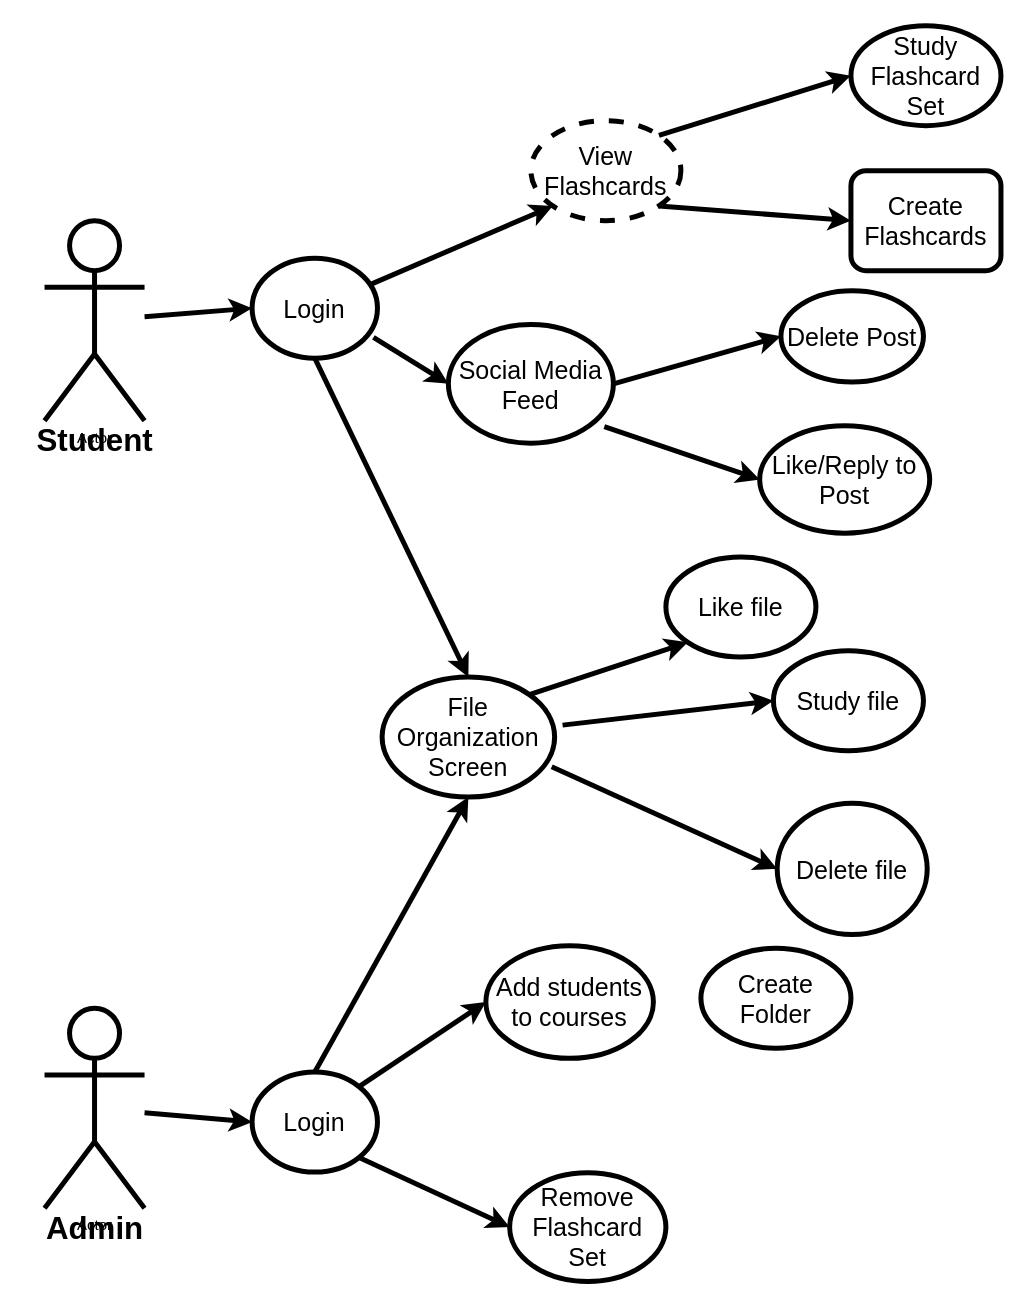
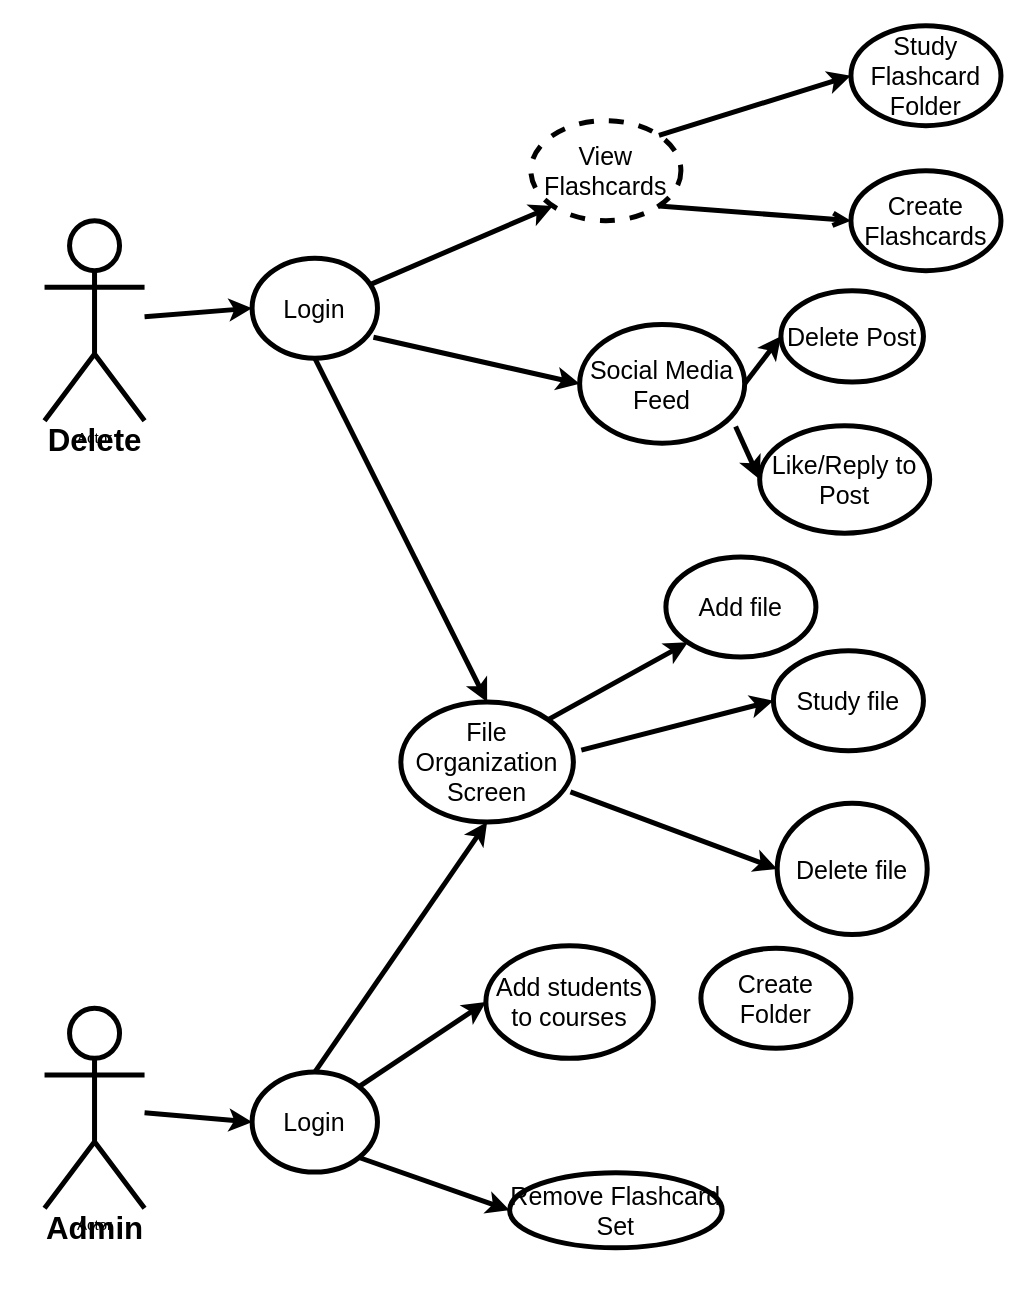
(926, 76) -> (926, 76)
(832, 219) -> (832, 219)
(926, 221) -> (926, 221)
(531, 384) -> (662, 384)
(95, 439) -> (95, 439)
(741, 607) -> (741, 607)
(468, 737) -> (487, 762)
(588, 1227) -> (616, 1210)
